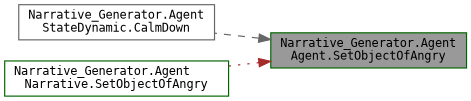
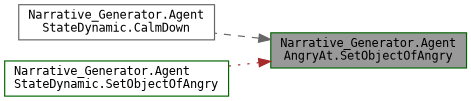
(369, 50) -> (369, 50)
(117, 79) -> (117, 79)
